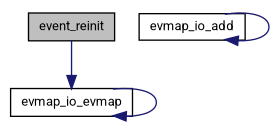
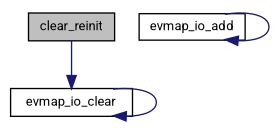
(72, 27) -> (72, 27)
(72, 102) -> (72, 102)
